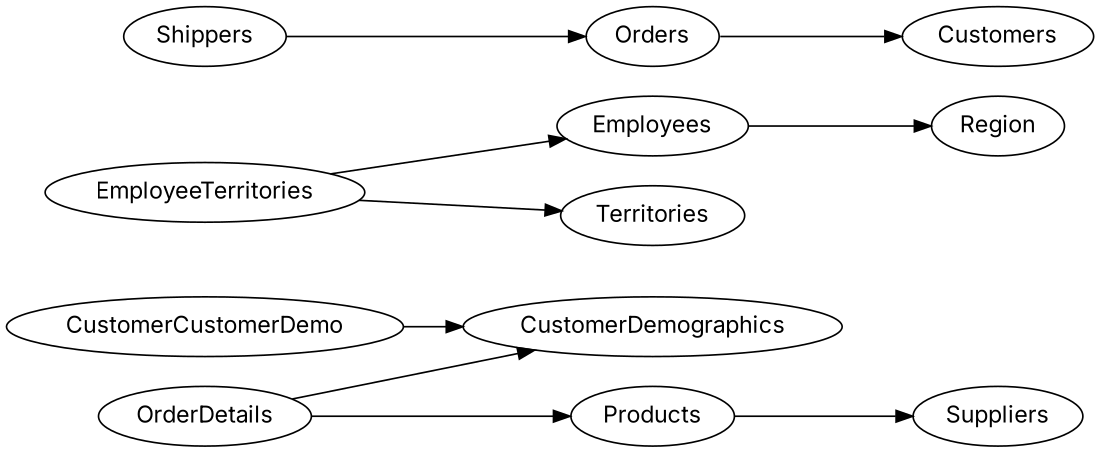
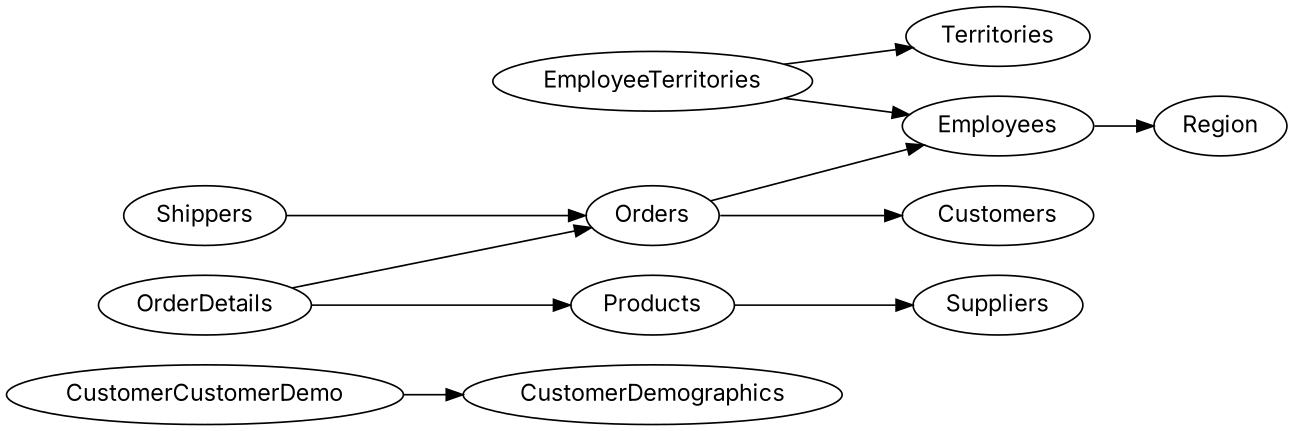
none -> (809, 175)
(405, 376) -> (433, 259)
